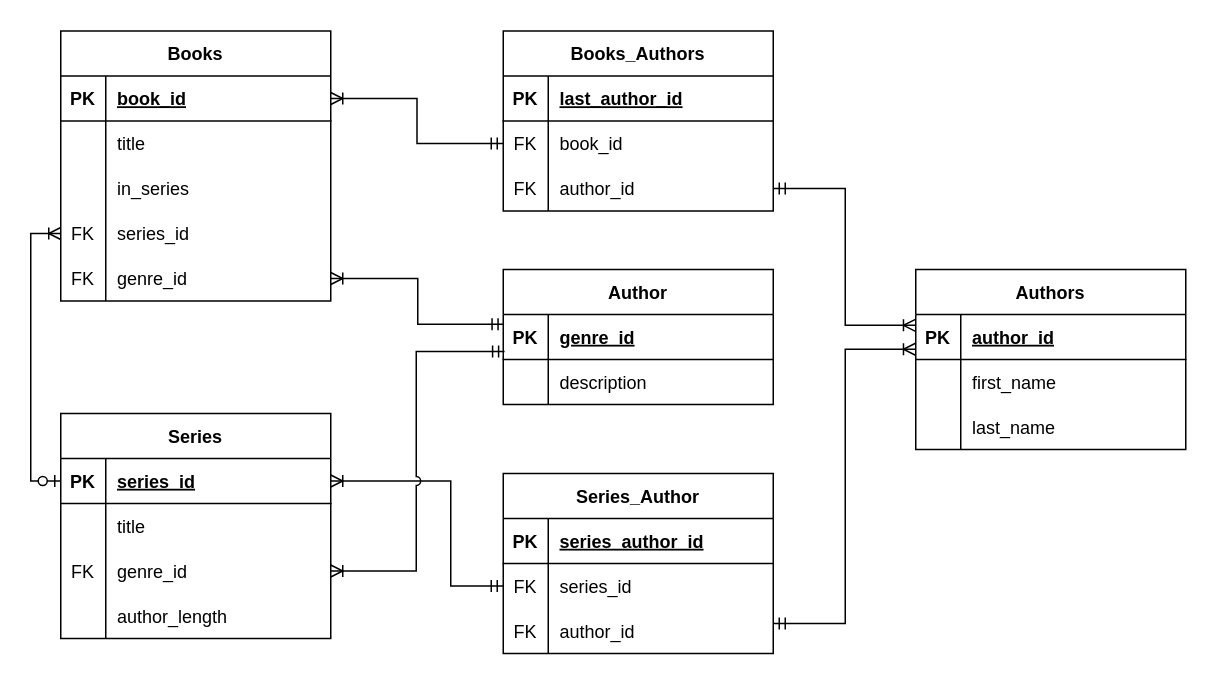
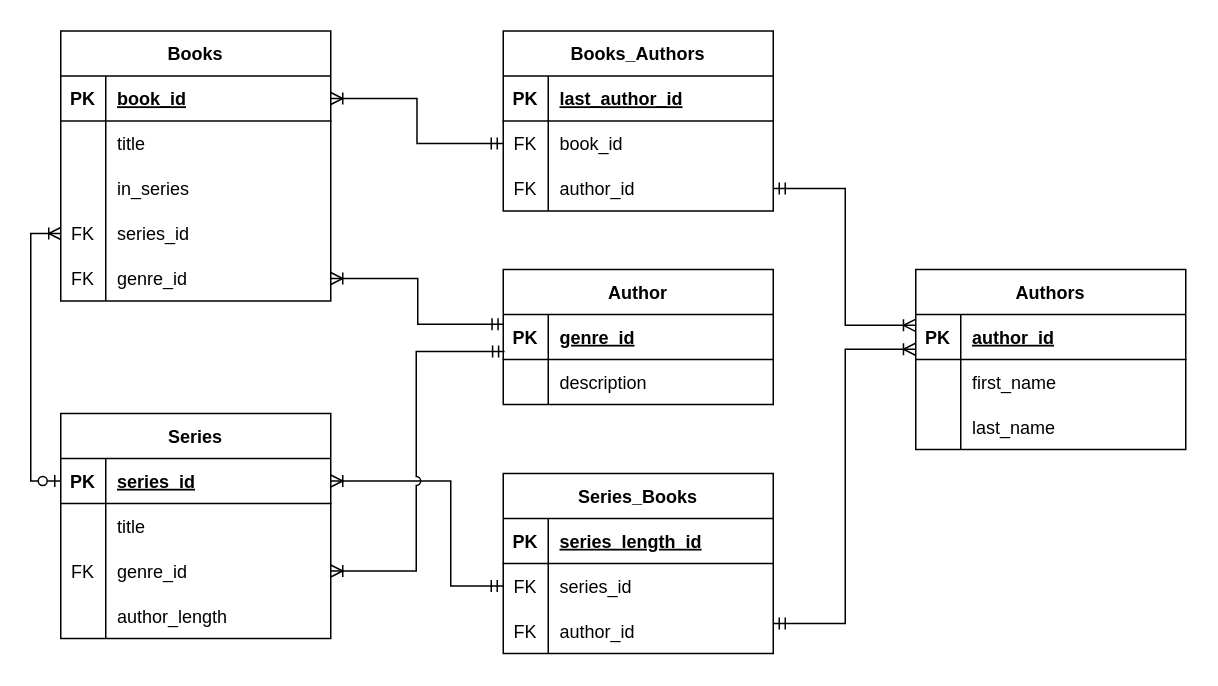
(638, 497) -> (638, 497)
(635, 542) -> (633, 542)
